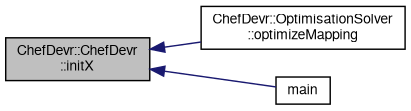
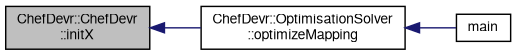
(220, 79) -> (438, 28)
